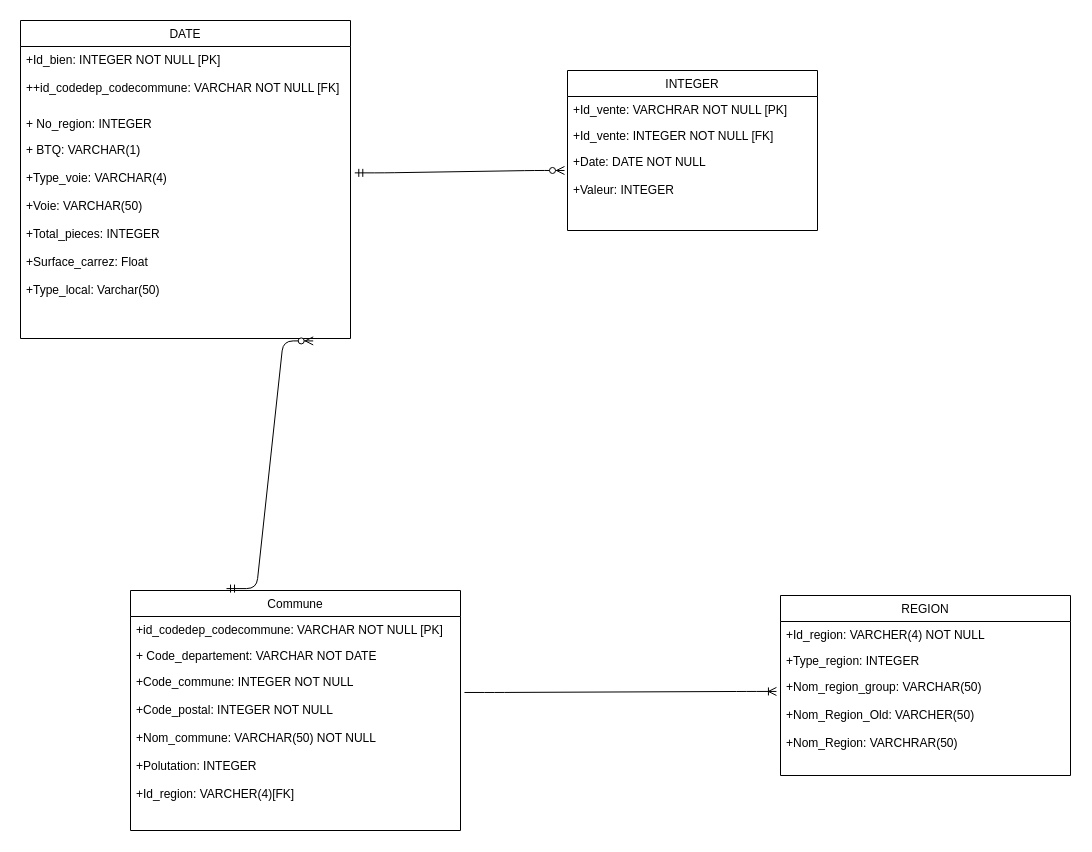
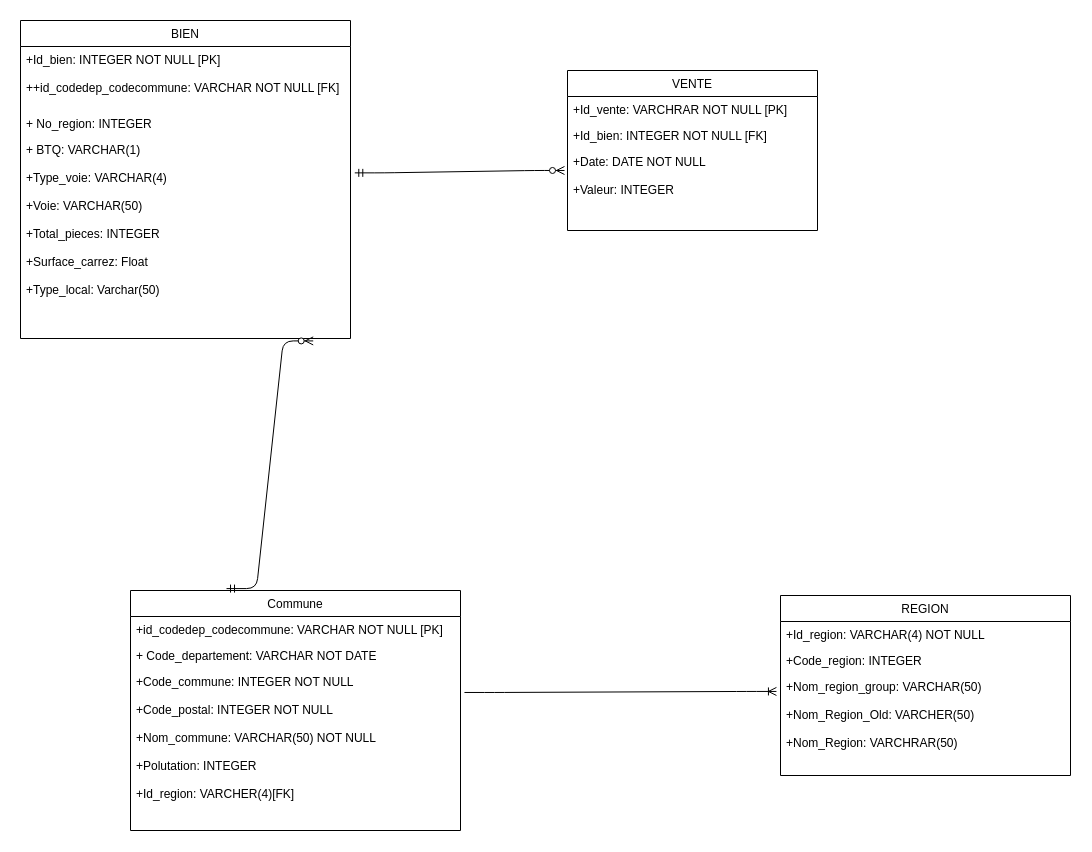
(185, 34) -> (185, 34)
(692, 84) -> (692, 84)
(673, 136) -> (668, 136)
(882, 635) -> (882, 635)
(852, 661) -> (852, 661)
